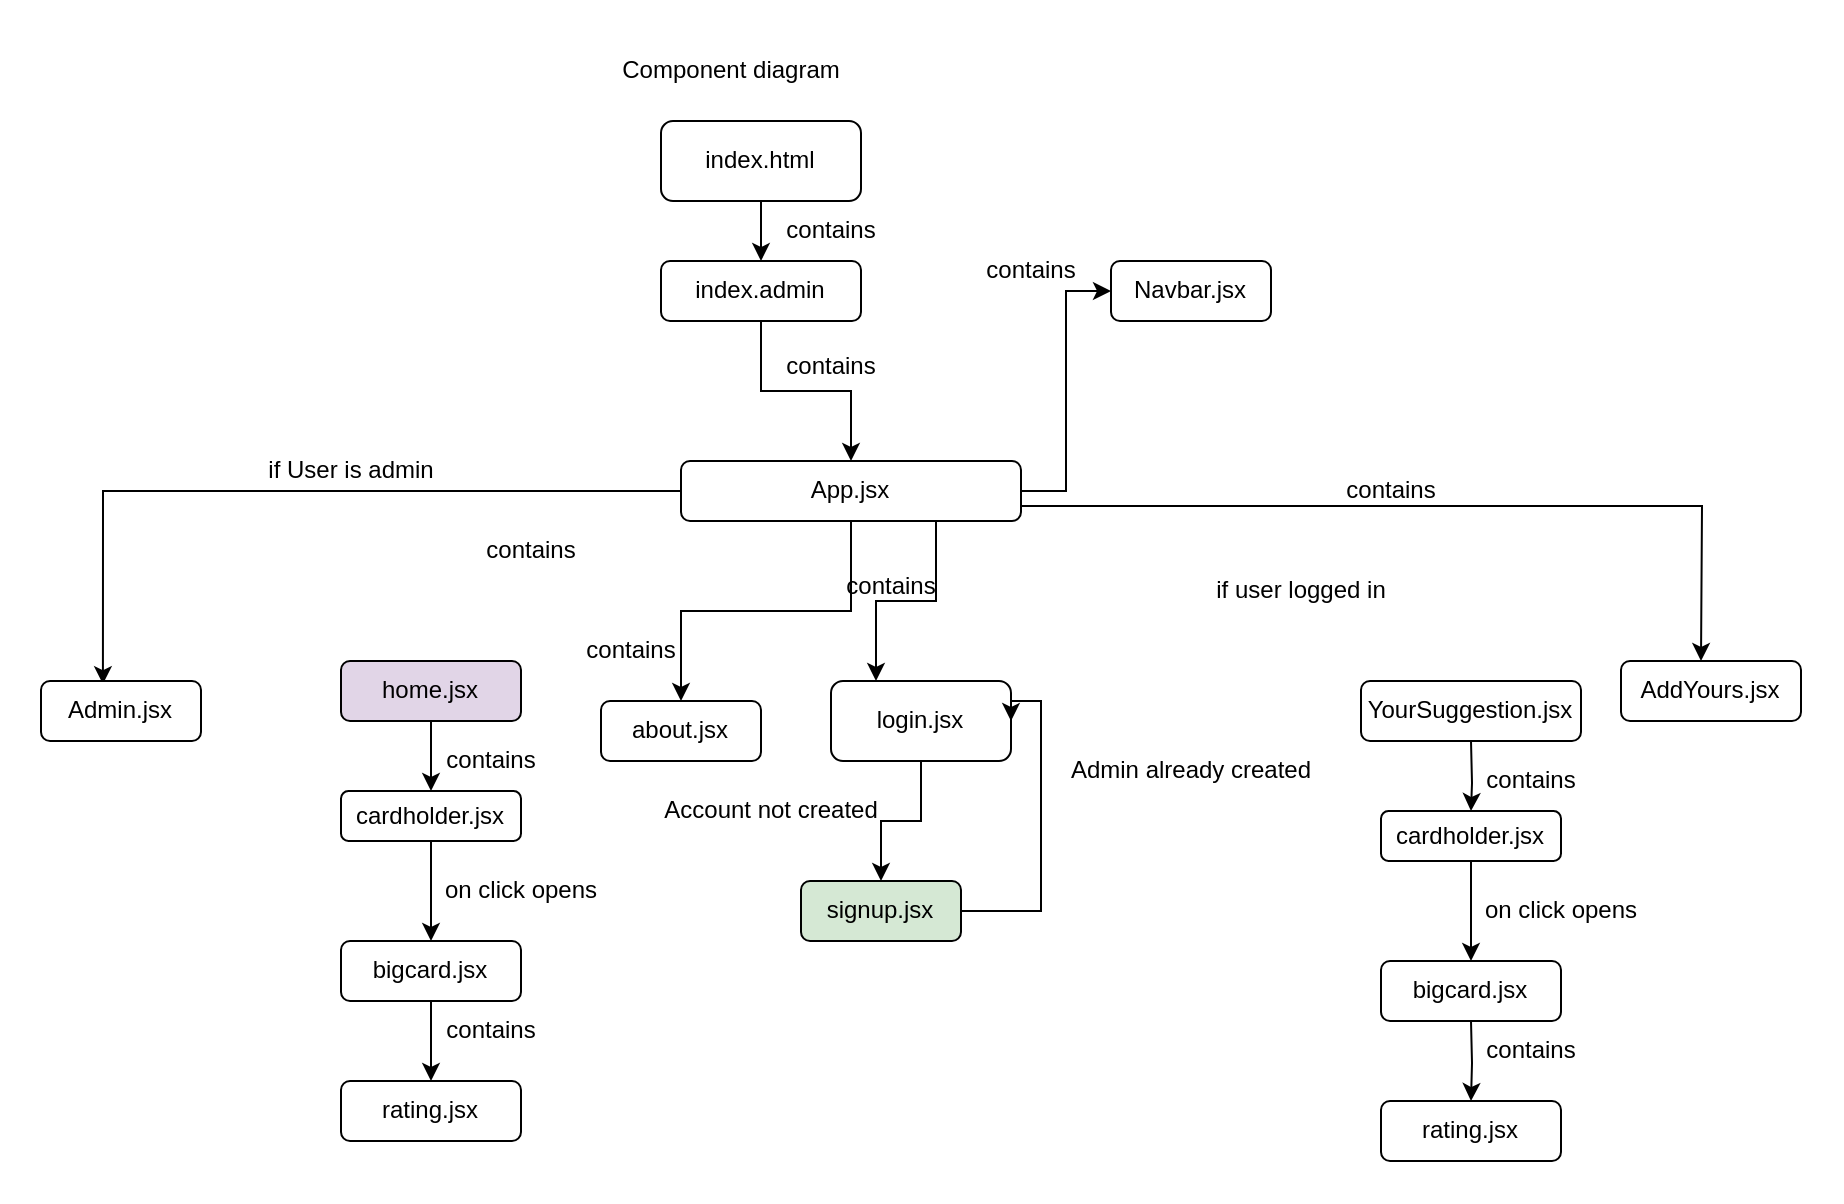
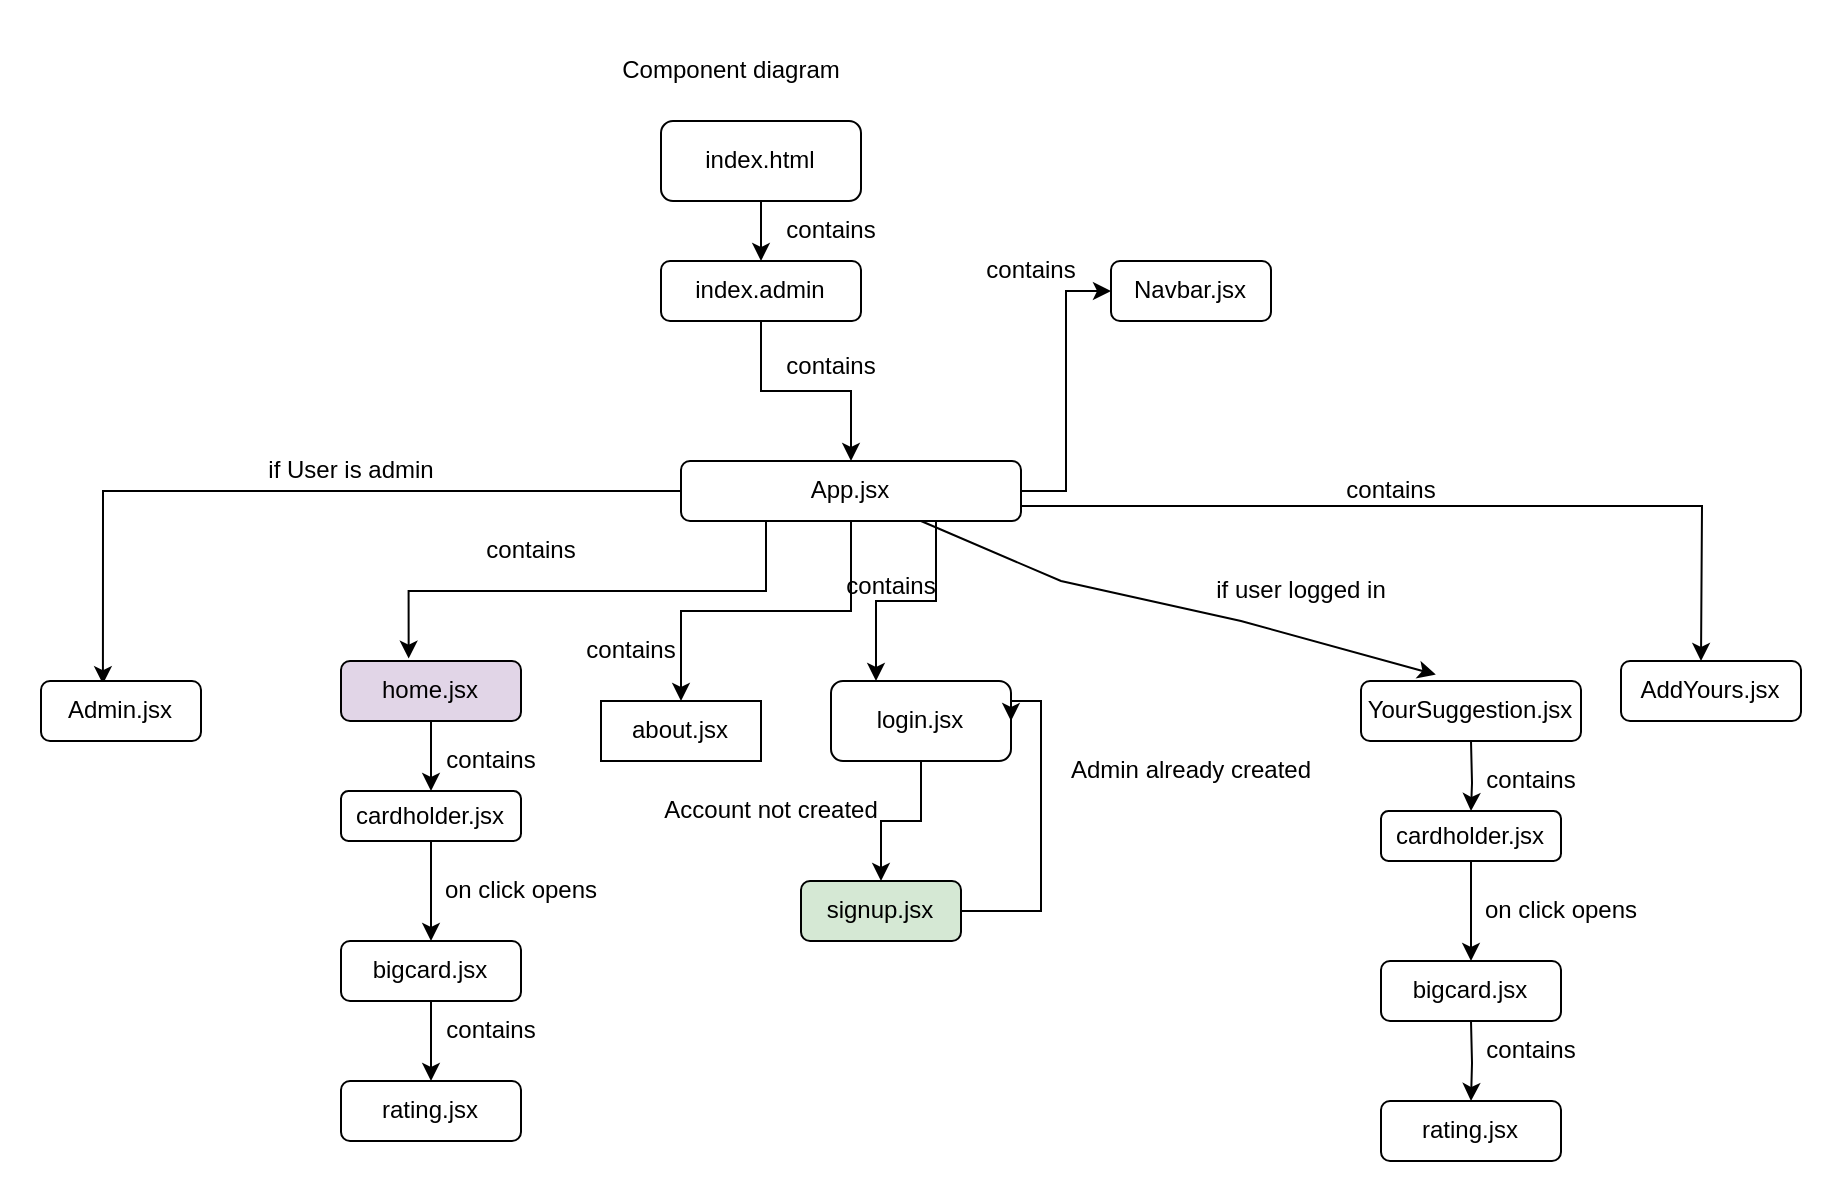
none -> (596, 591)
none -> (1179, 607)
(681, 731) -> (681, 731)
